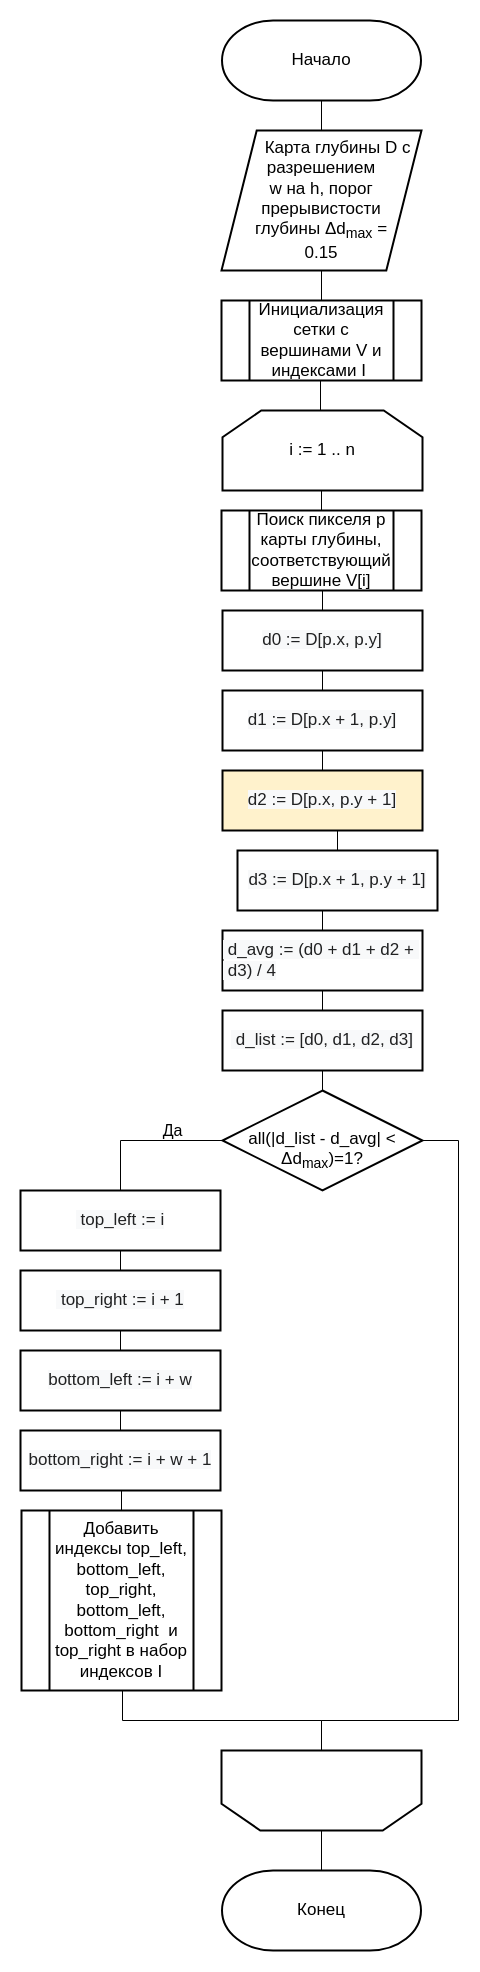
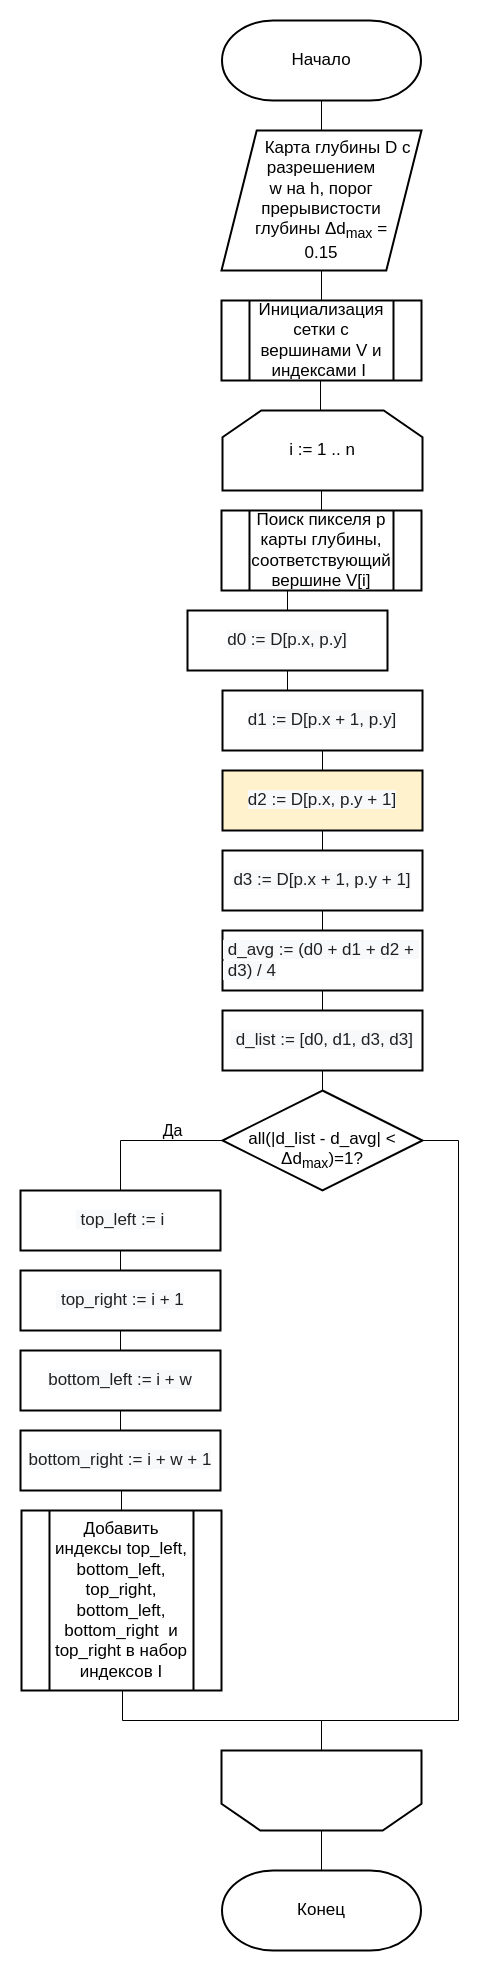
(323, 641) -> (288, 641)
(338, 881) -> (323, 881)
(323, 1041) -> (323, 1041)
